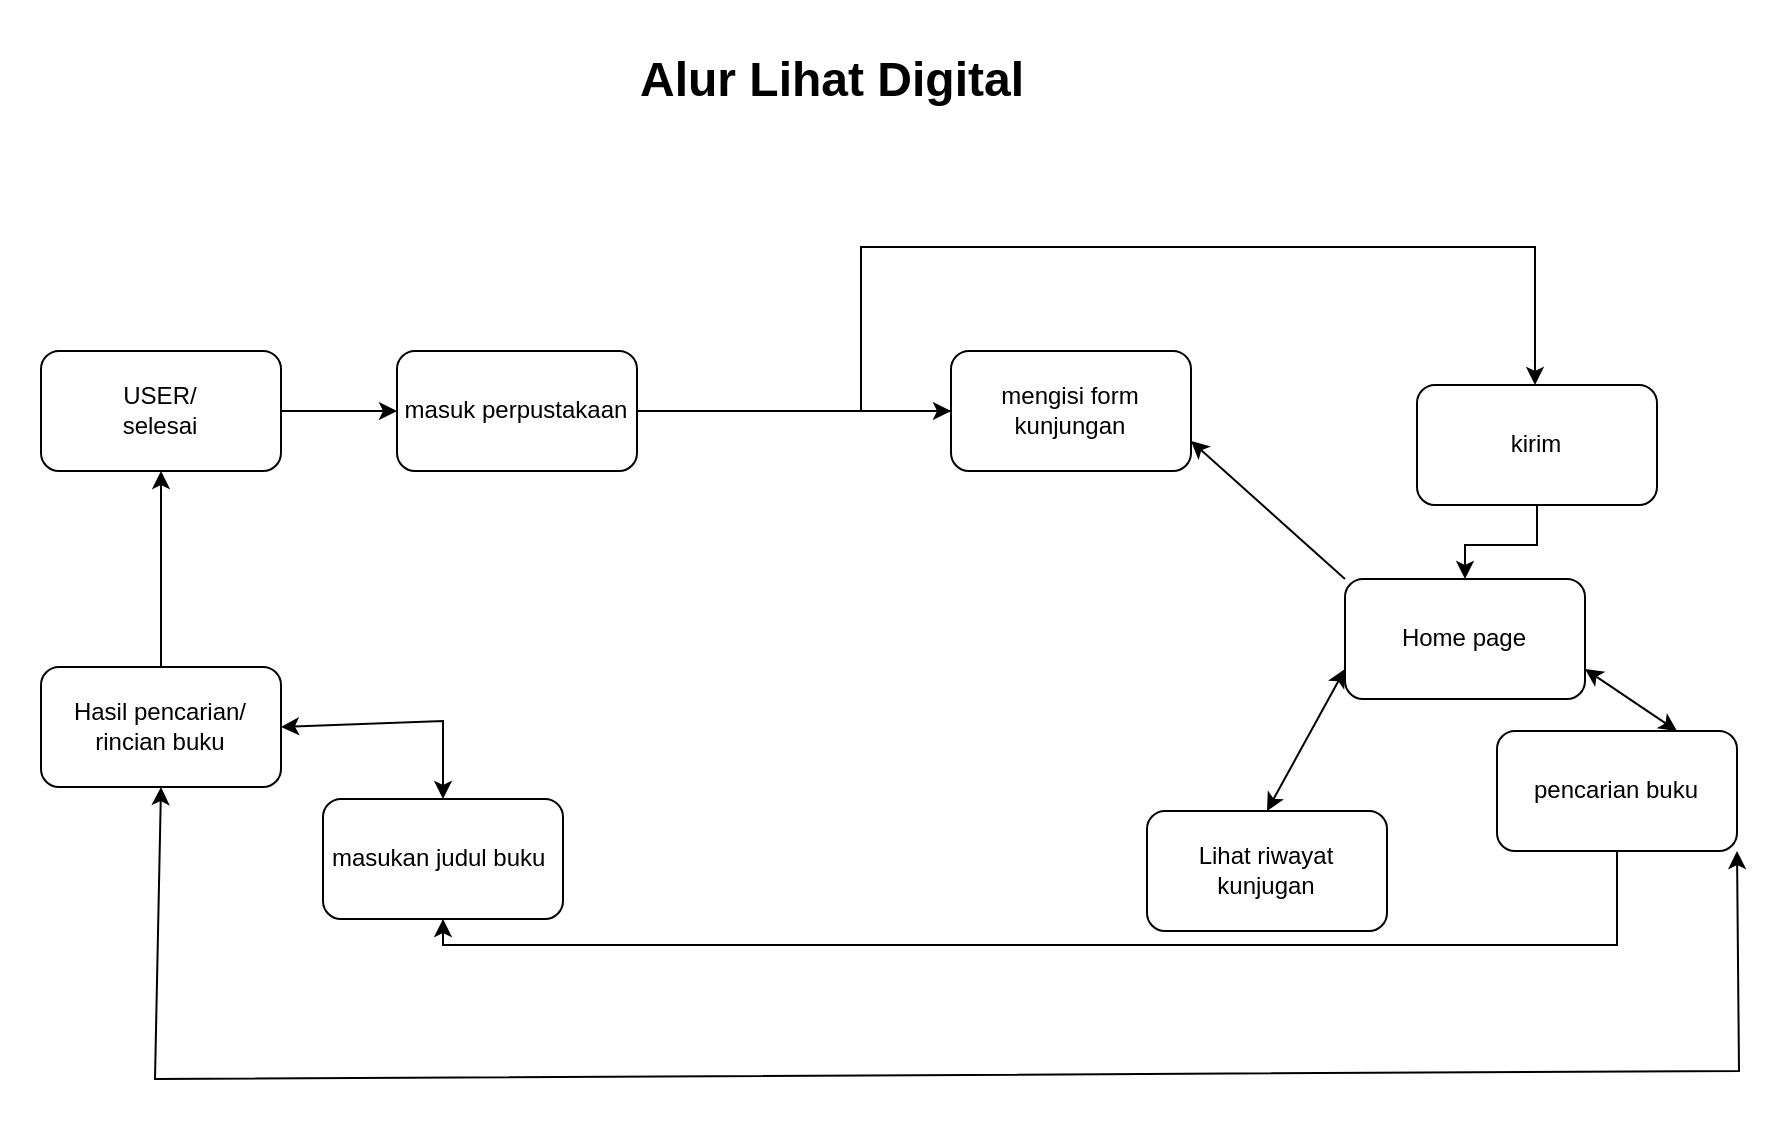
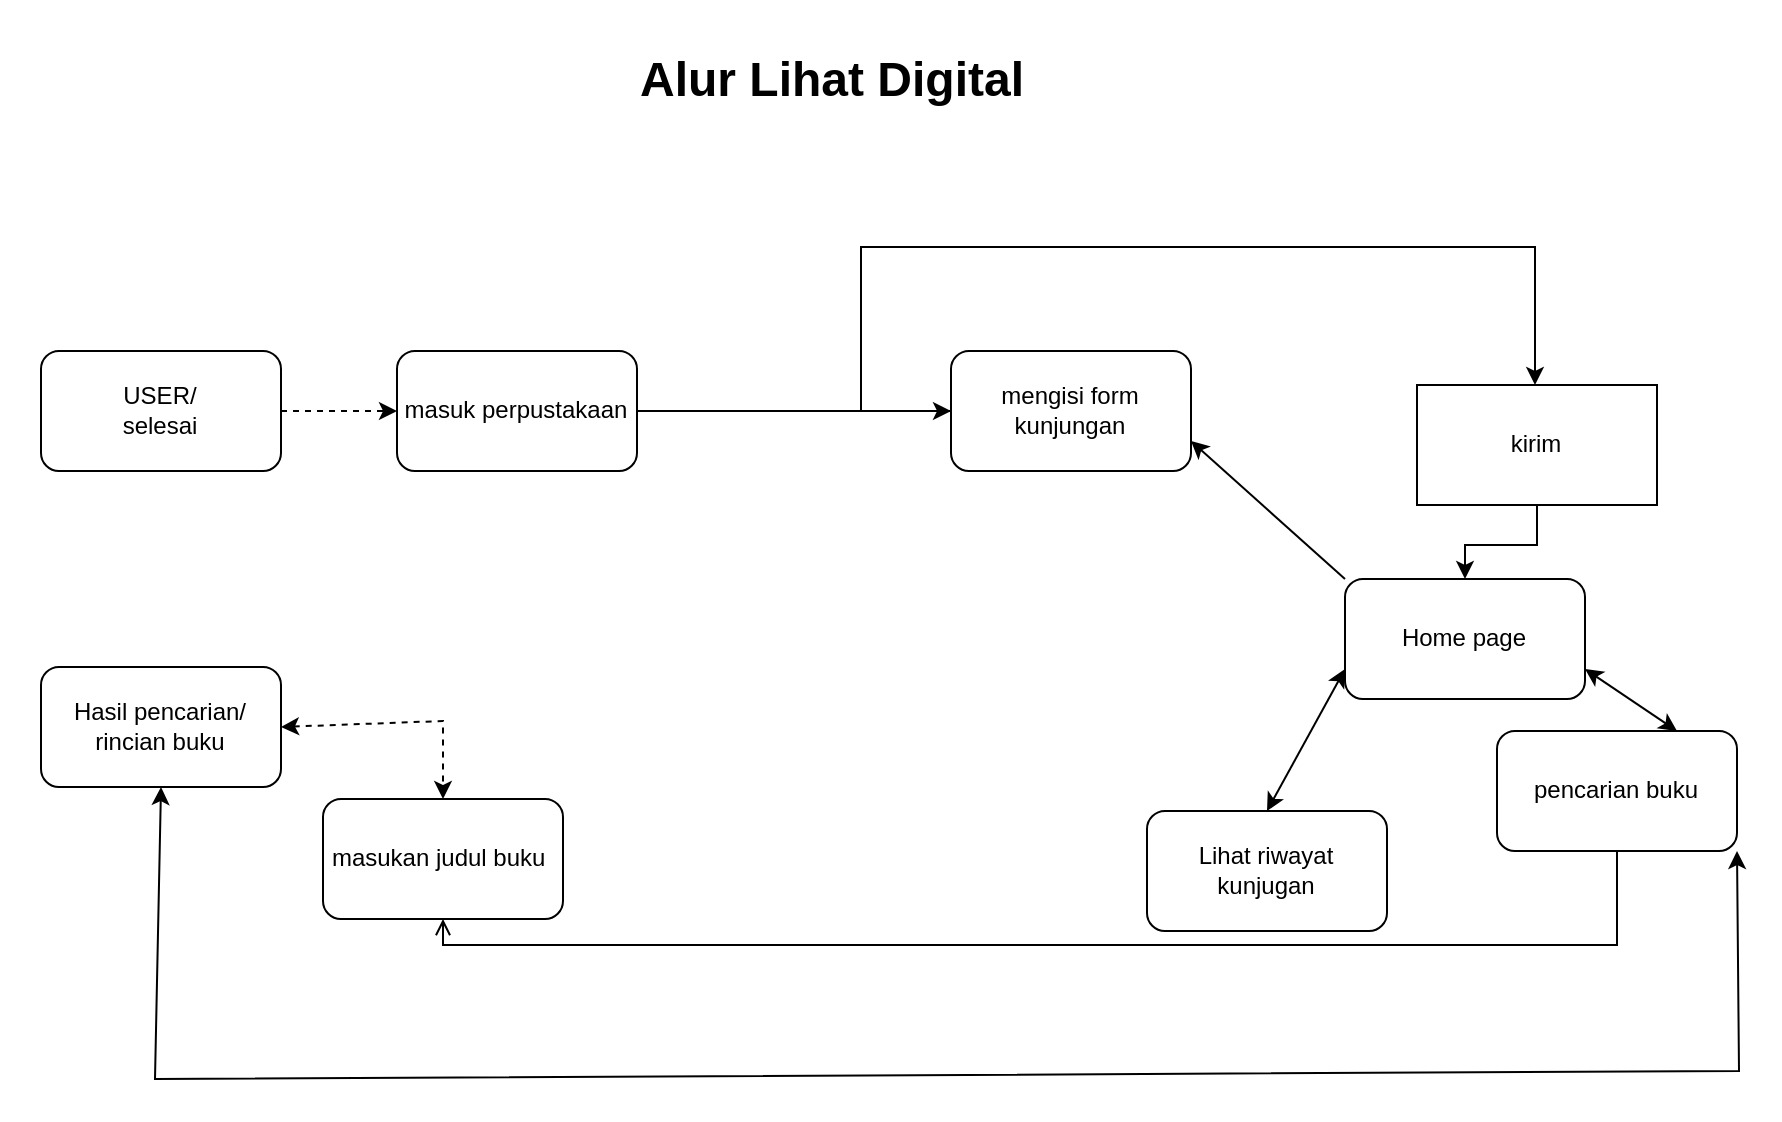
(330, 411) -> (330, 411)
(1537, 445) -> (1537, 445)
(161, 576) -> none
(403, 722) -> (403, 722)
(443, 934) -> (443, 930)
